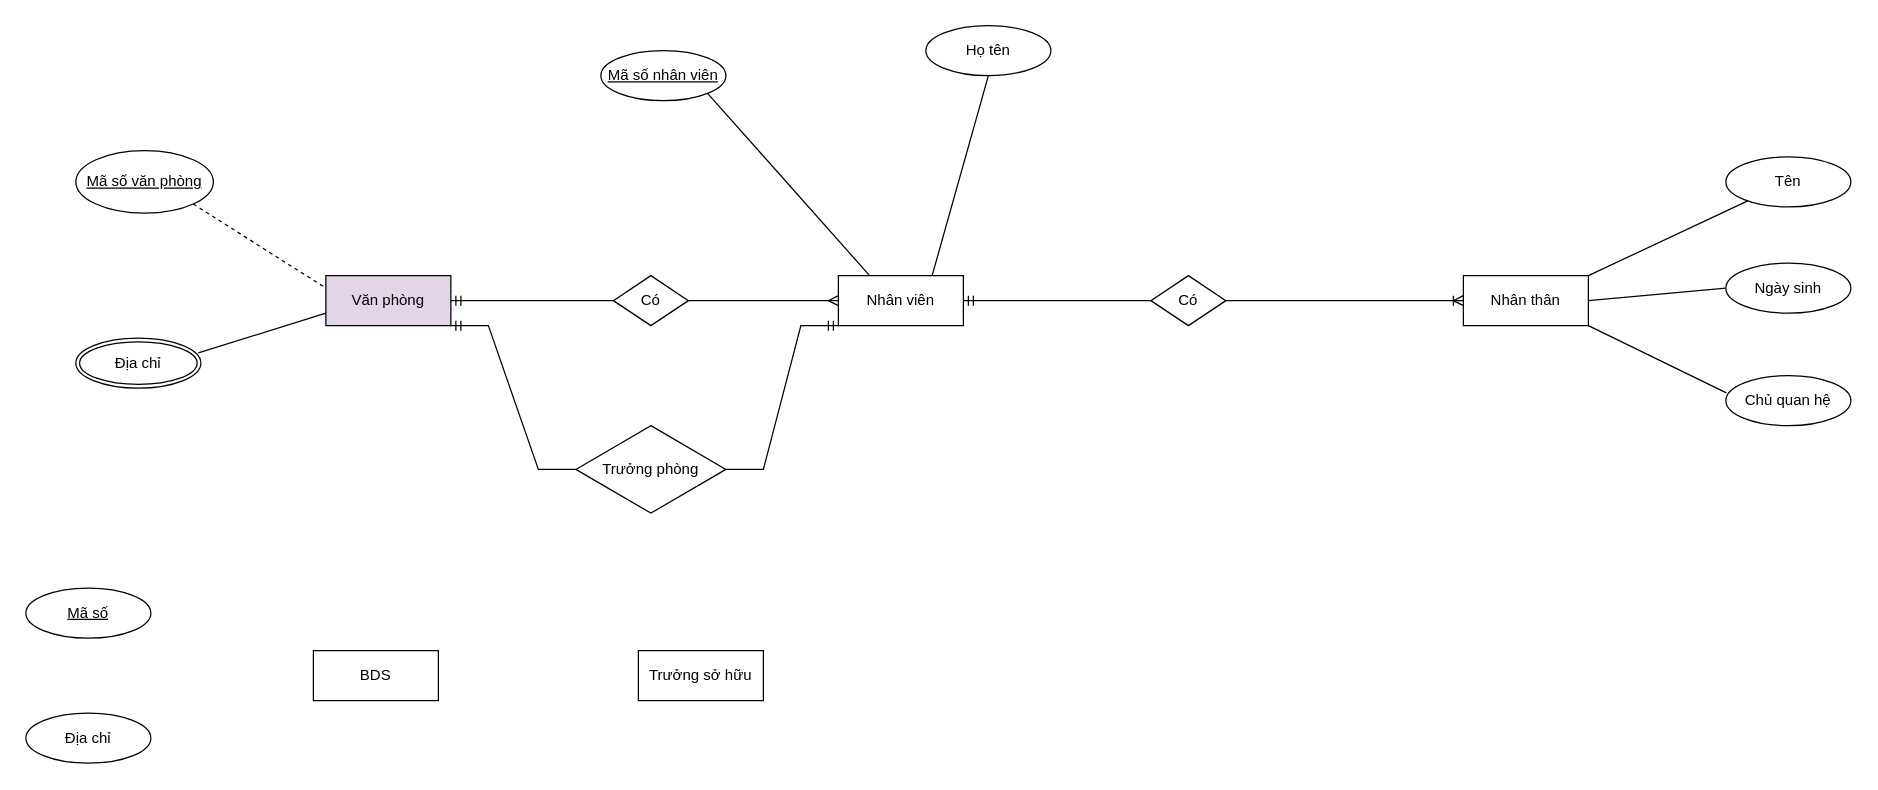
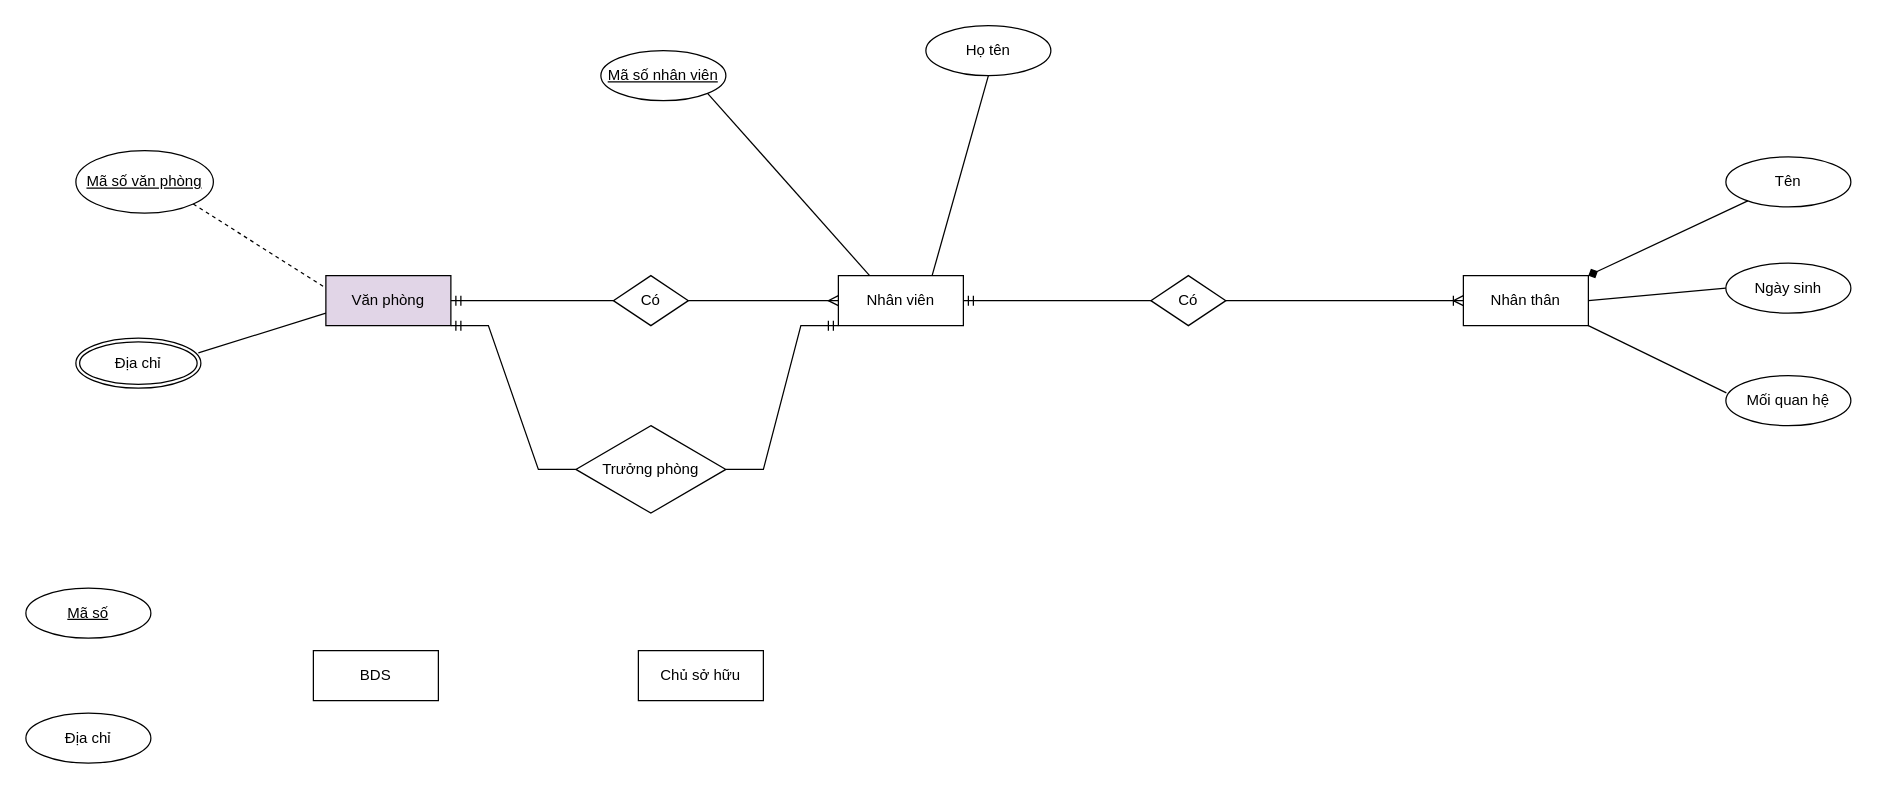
(1594, 273) -> (1598, 271)
(1788, 401) -> (1788, 401)
(701, 676) -> (701, 676)
